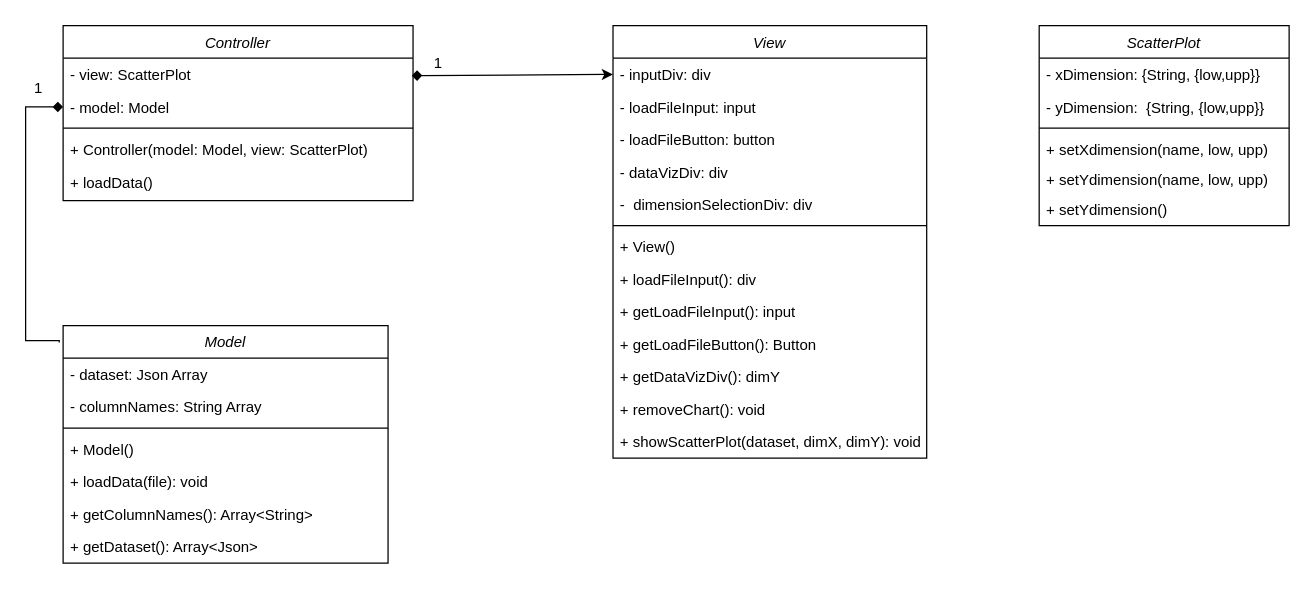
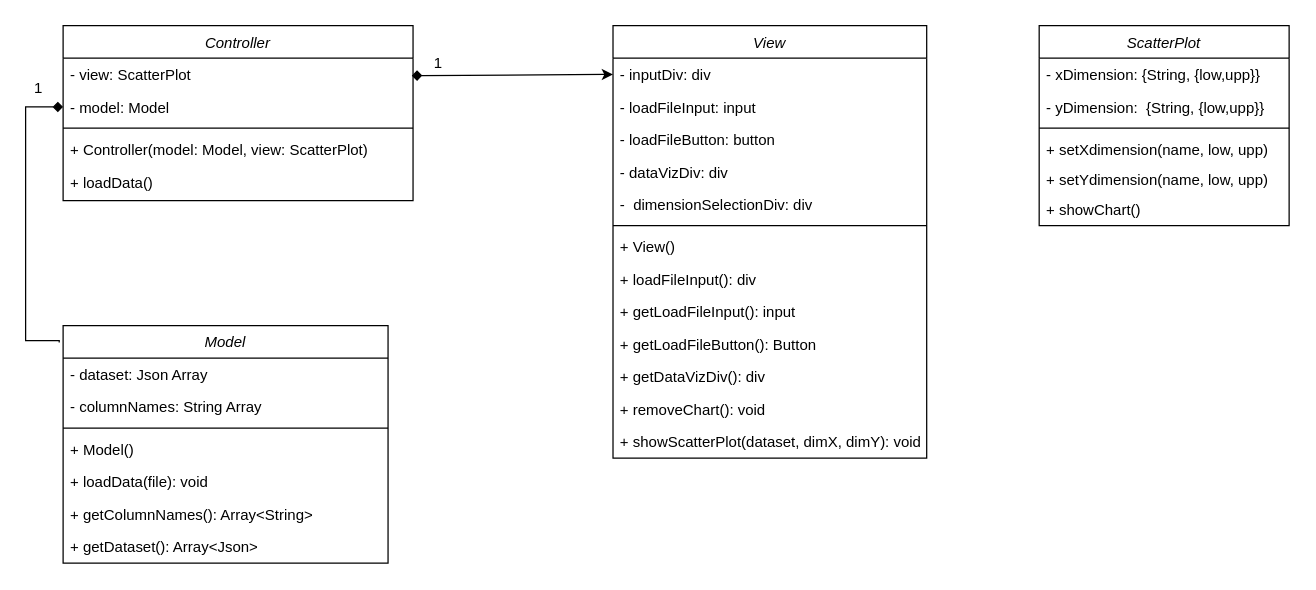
(1112, 210) -> (1099, 210)
(705, 378) -> (701, 378)
